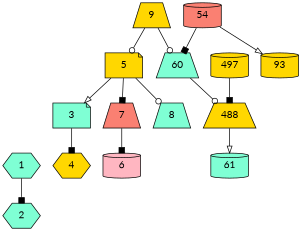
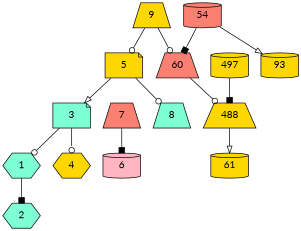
(177, 65) -> (177, 65)
(123, 87) -> none
(72, 137) -> (72, 137)
none -> (48, 139)
(230, 166) -> (230, 166)
